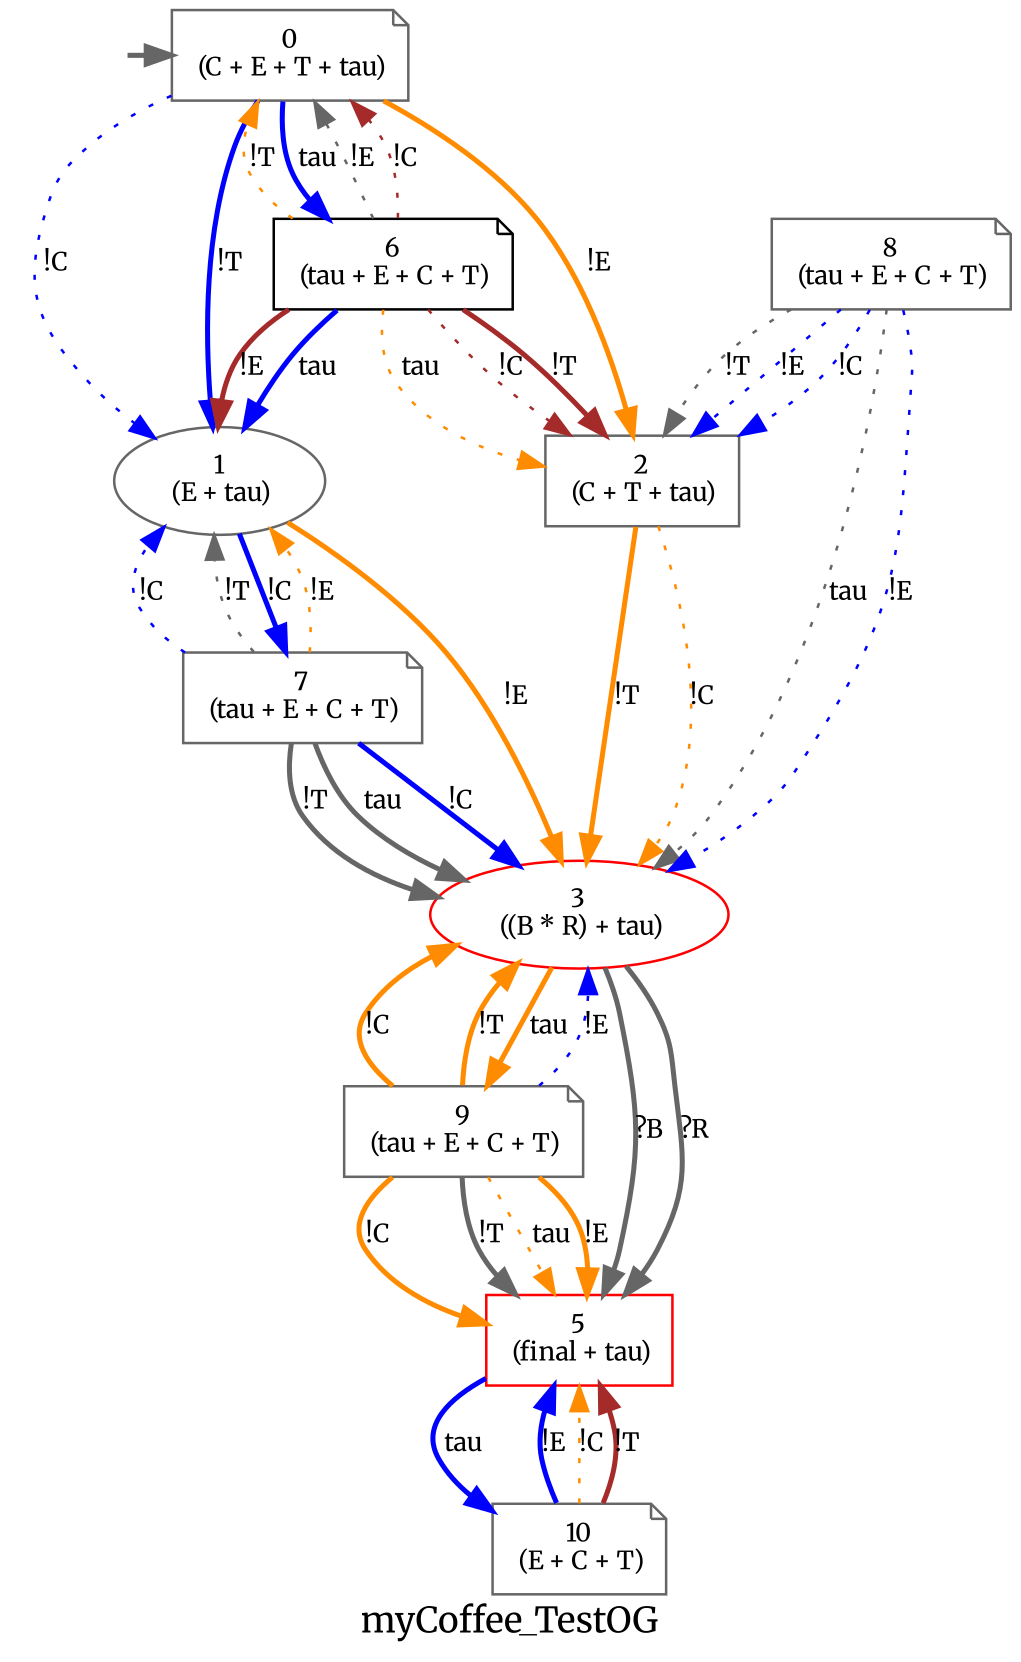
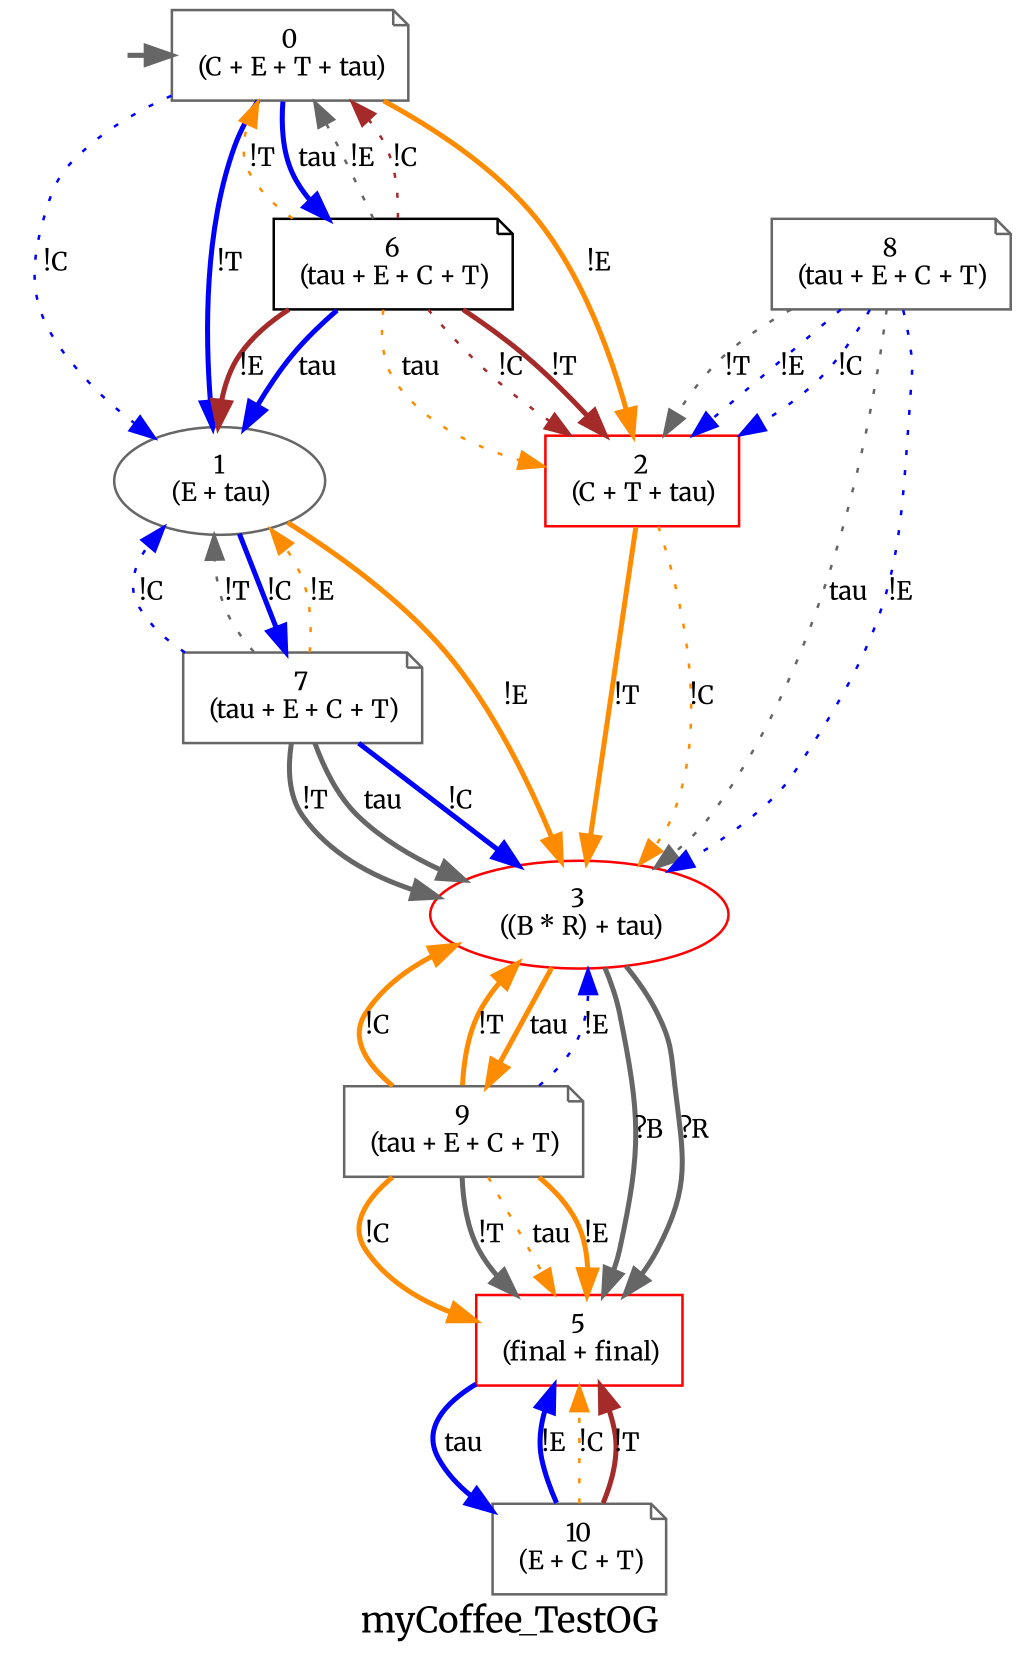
(642, 481) -> (642, 481)
(579, 1340) -> (579, 1340)
